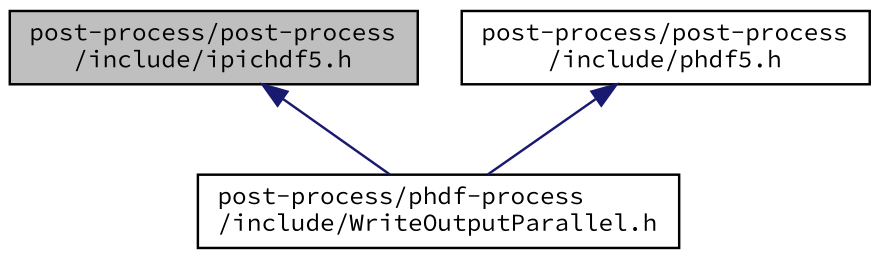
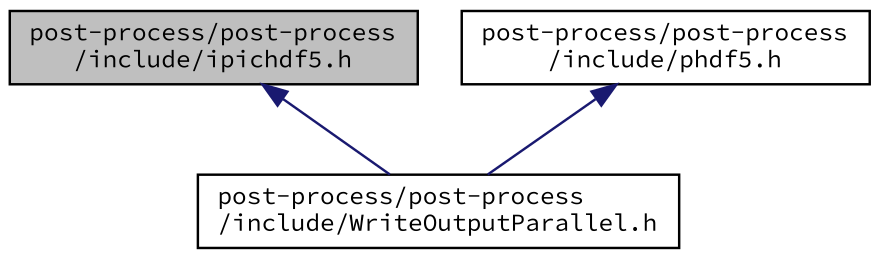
(439, 211) -> (439, 211)
